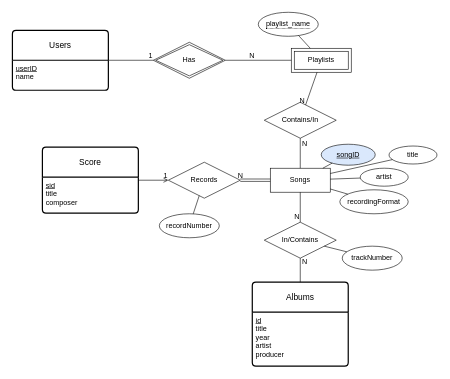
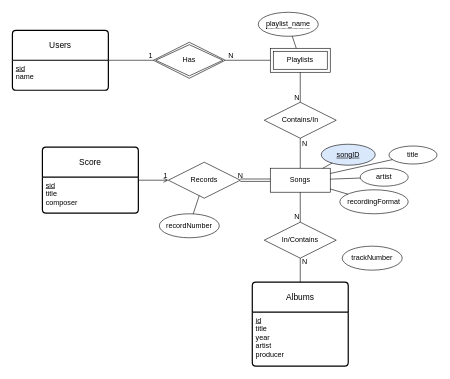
(321, 60) -> (300, 60)
(28, 73) -> (24, 73)
(335, 249) -> none
